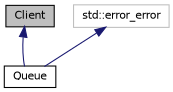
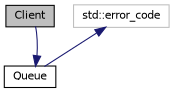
(121, 16) -> (121, 16)
(23, 52) -> (37, 41)
